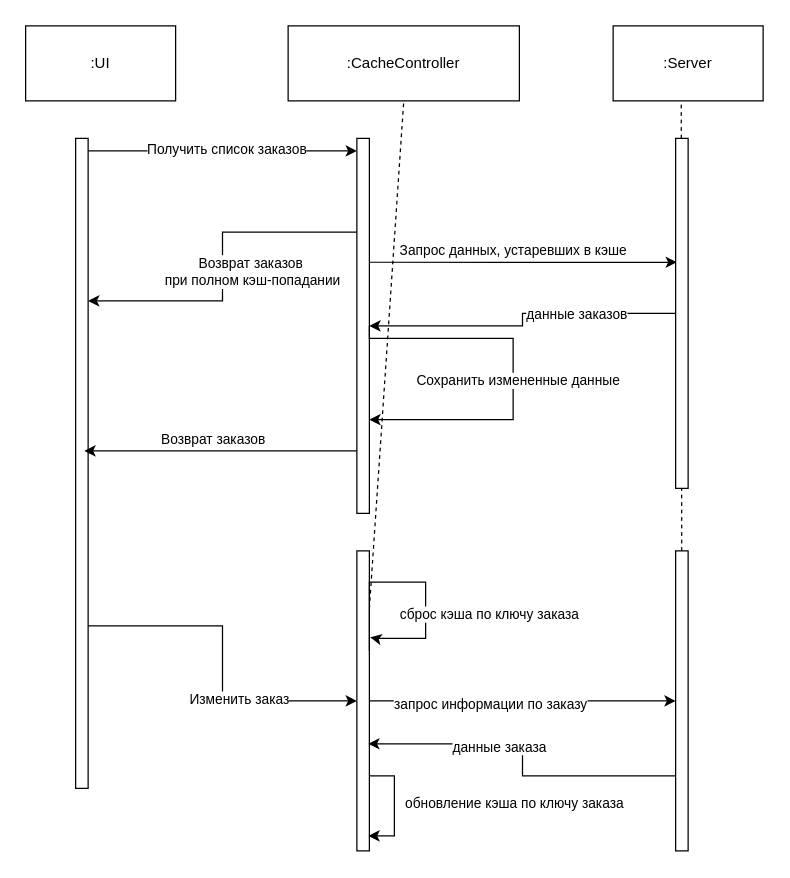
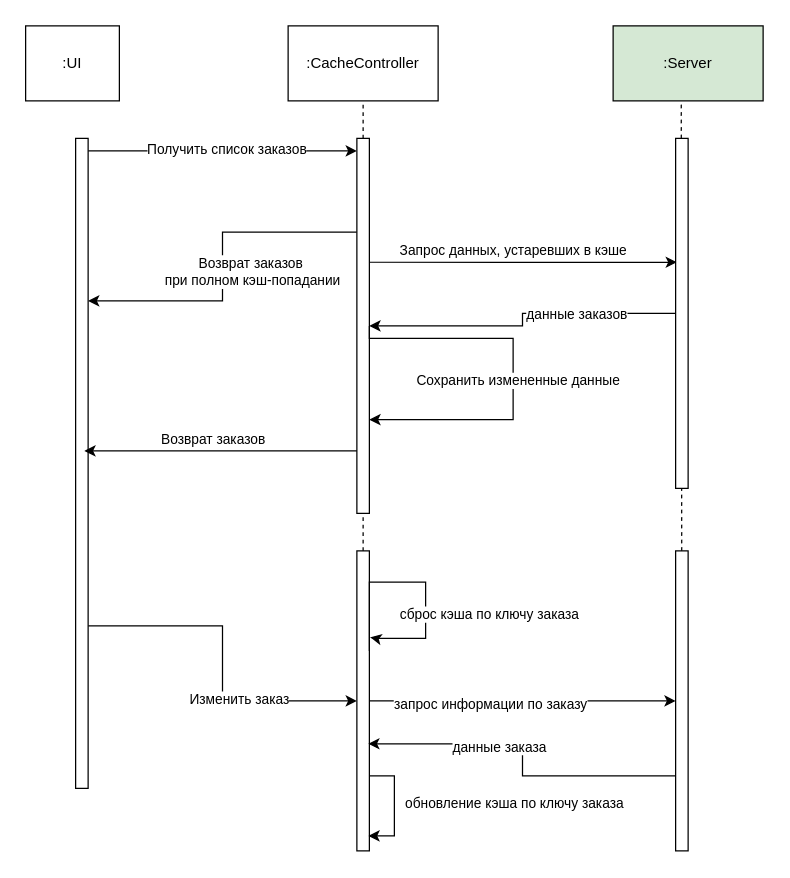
(101, 63) -> (73, 63)
(404, 63) -> (363, 63)
(688, 63) -> (688, 63)
